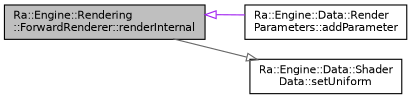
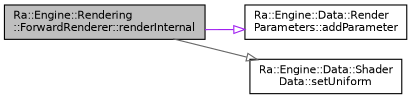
(231, 15) -> (219, 30)
